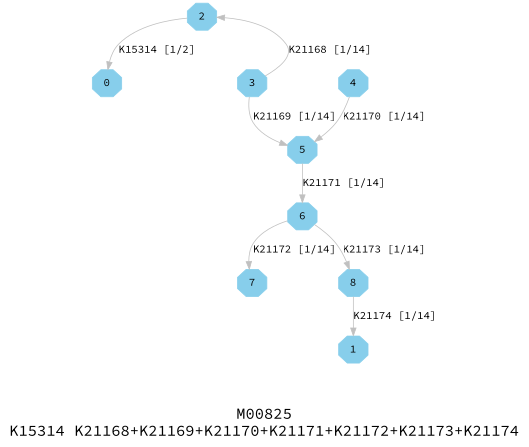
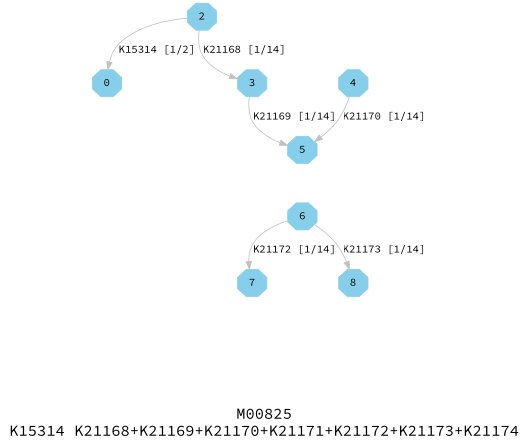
(277, 35) -> (205, 59)
(302, 179) -> none
(353, 350) -> none
